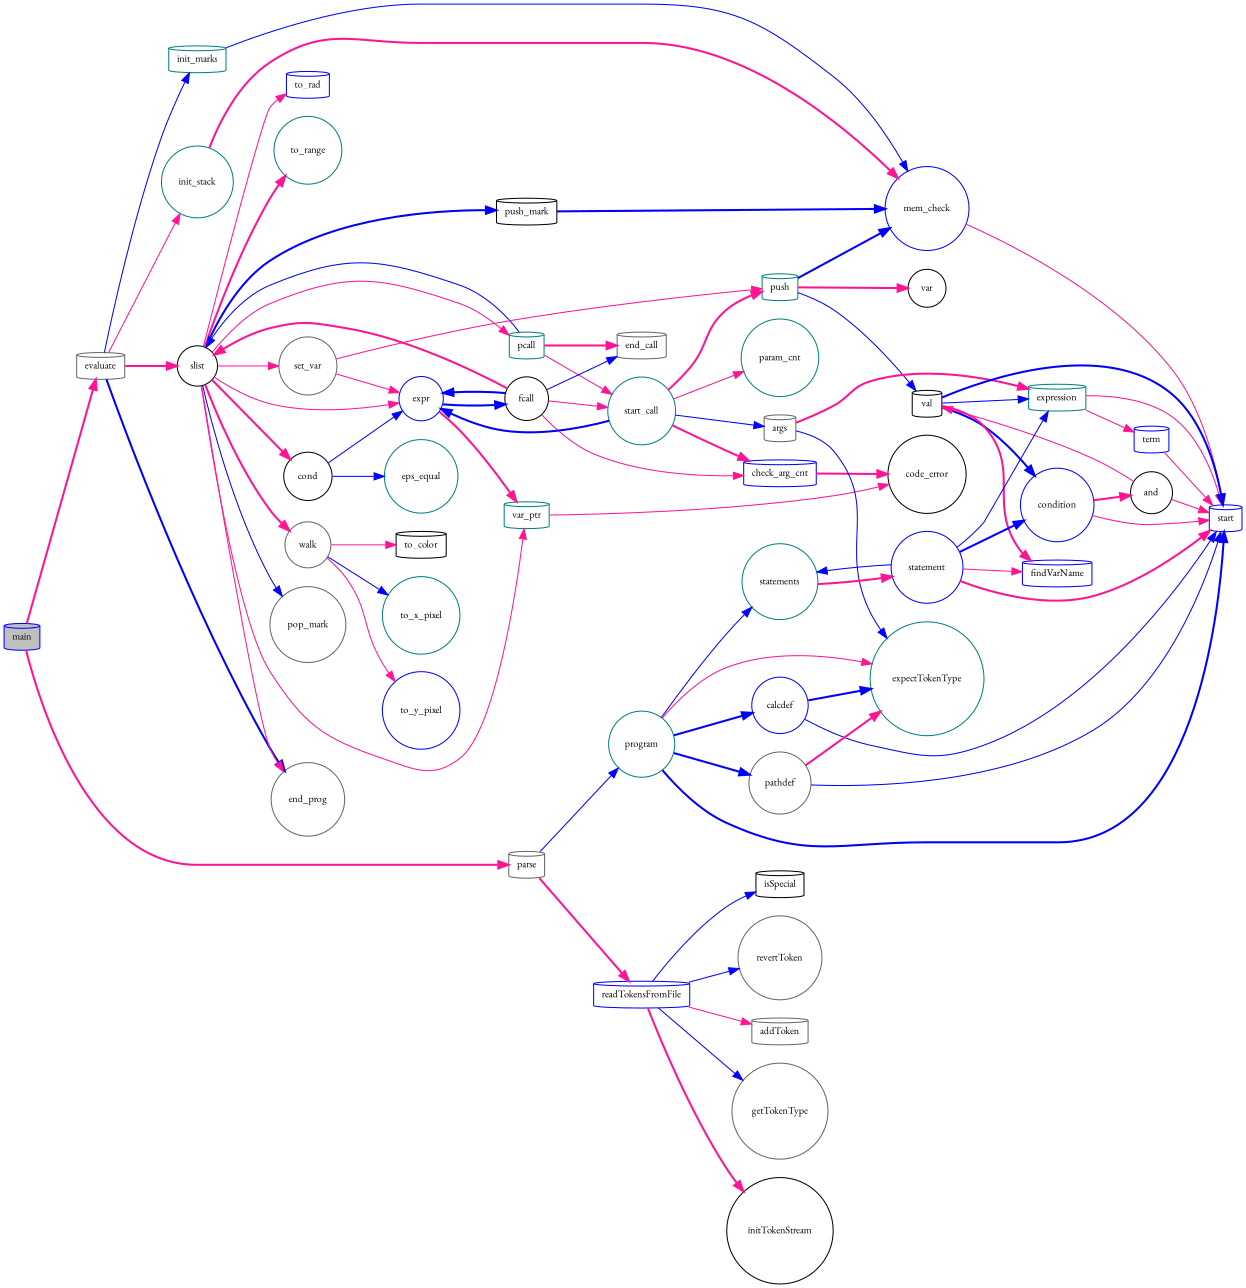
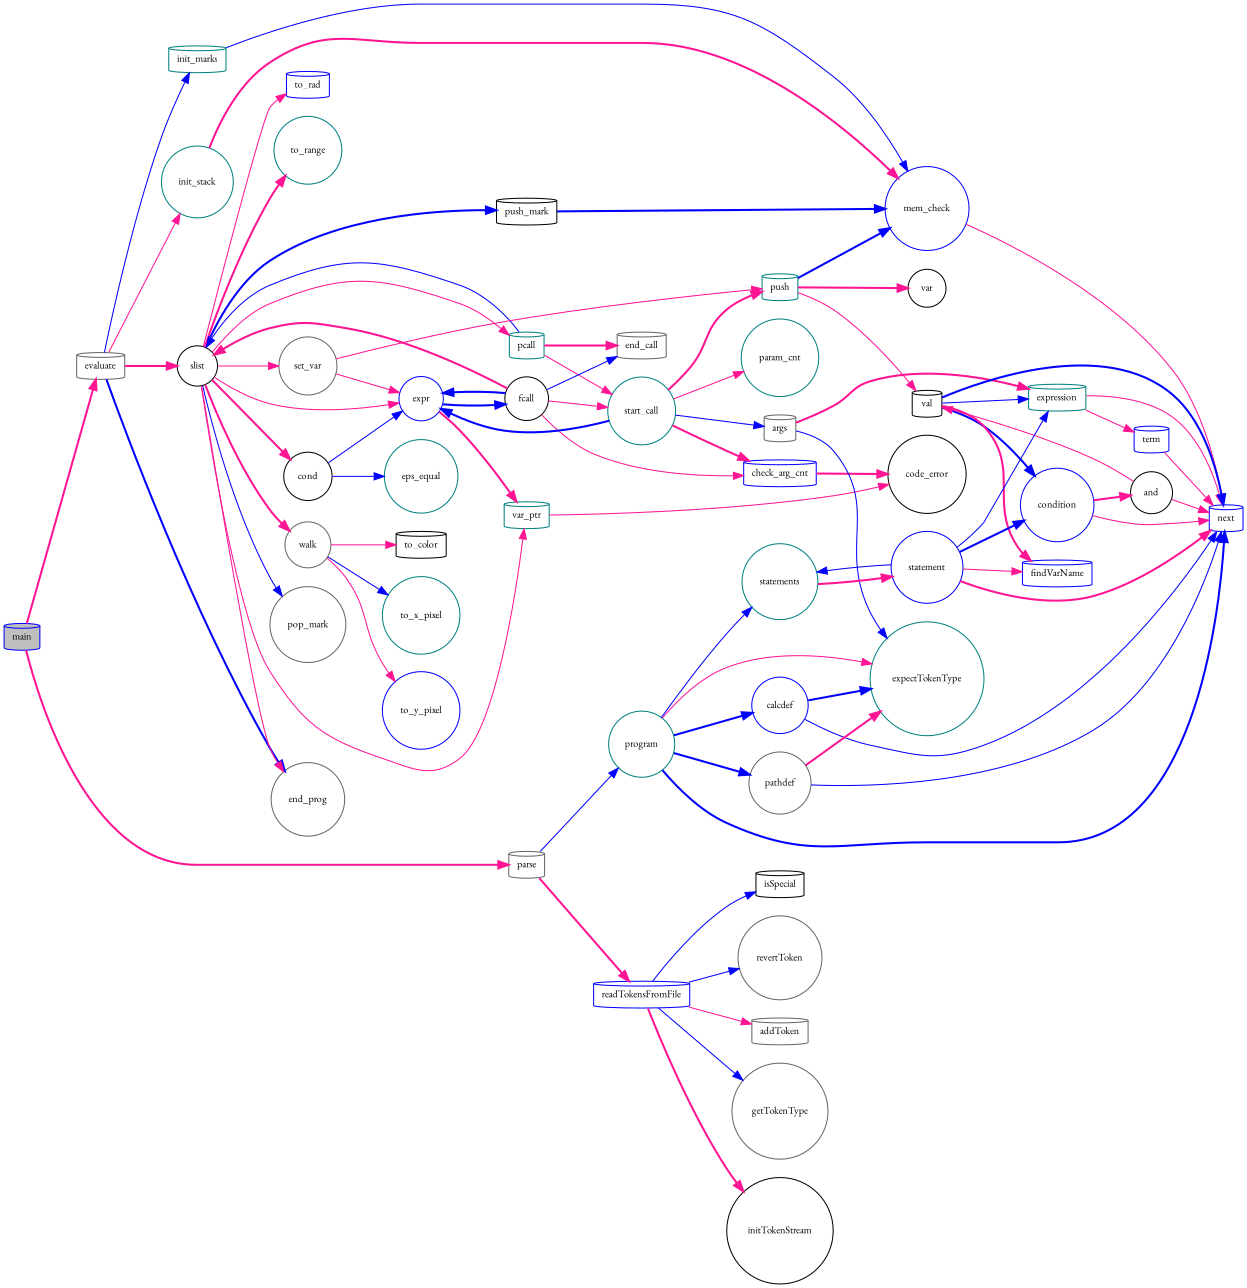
(859, 330) -> (859, 330)
(1226, 518) -> (1226, 518)
